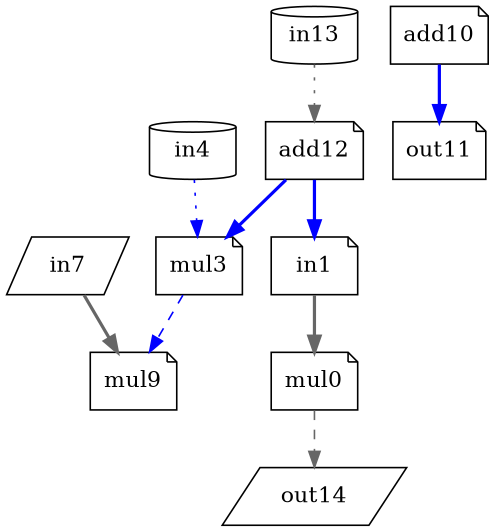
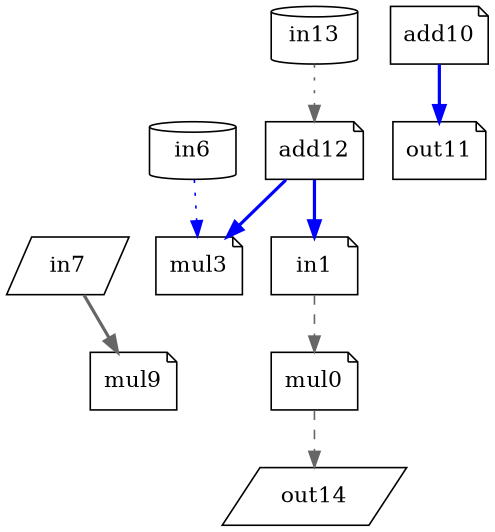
(193, 151) -> (193, 151)
(314, 316) -> (314, 316)
(170, 317) -> none
